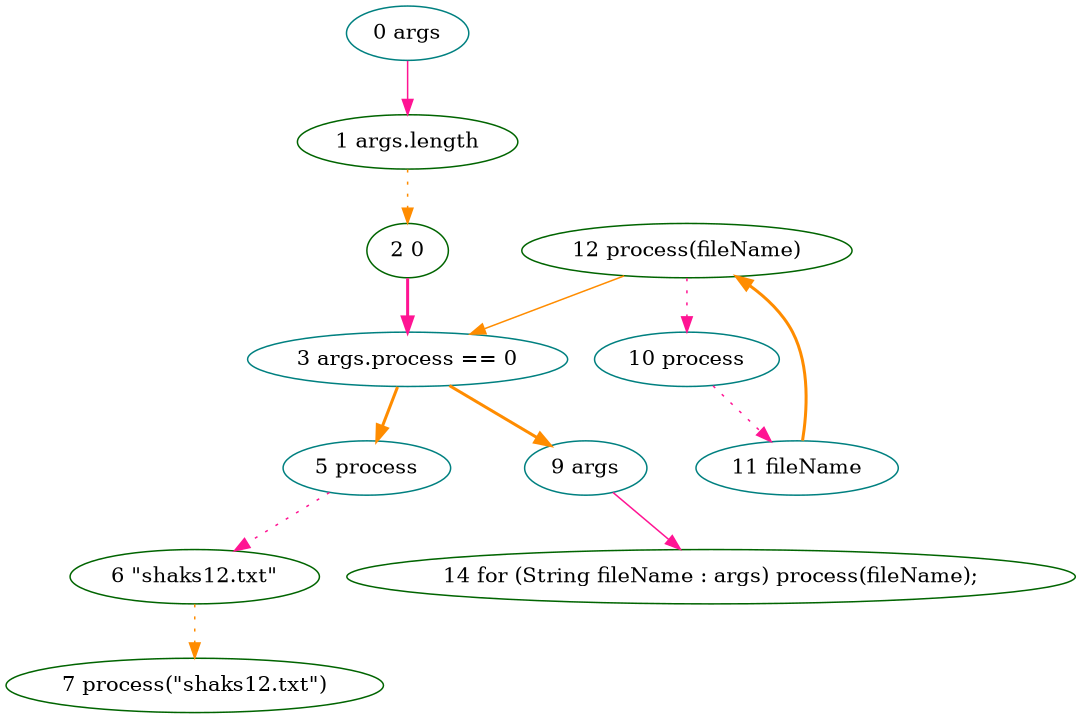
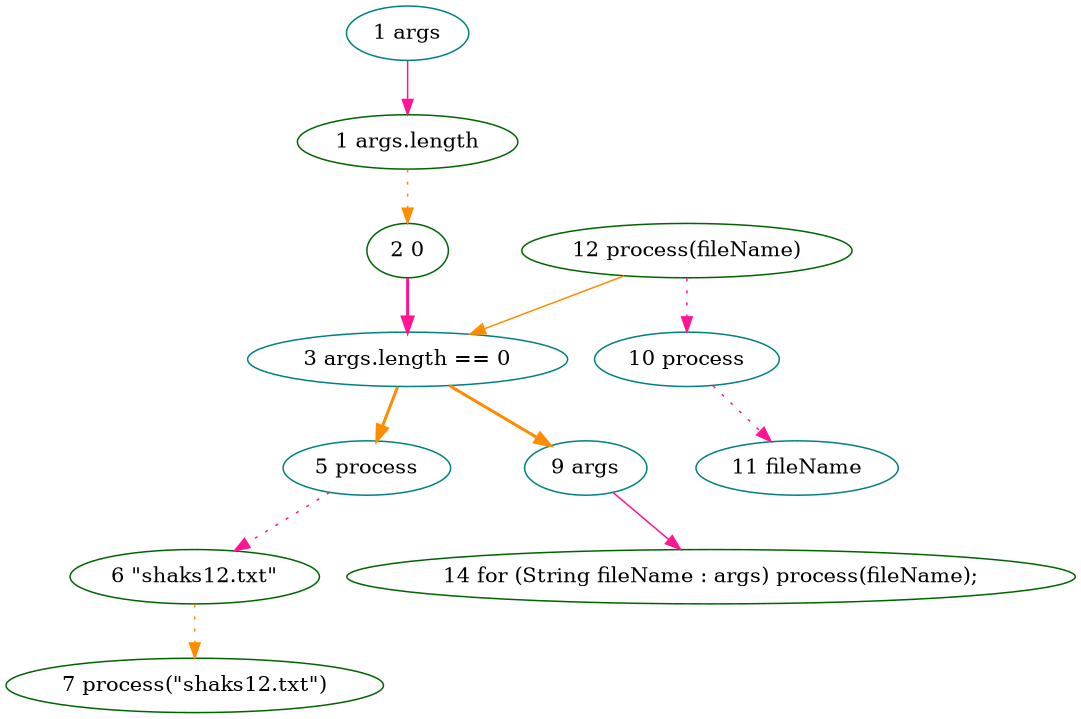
(408, 33) -> (408, 33)
(801, 354) -> none
(408, 359) -> (408, 359)
